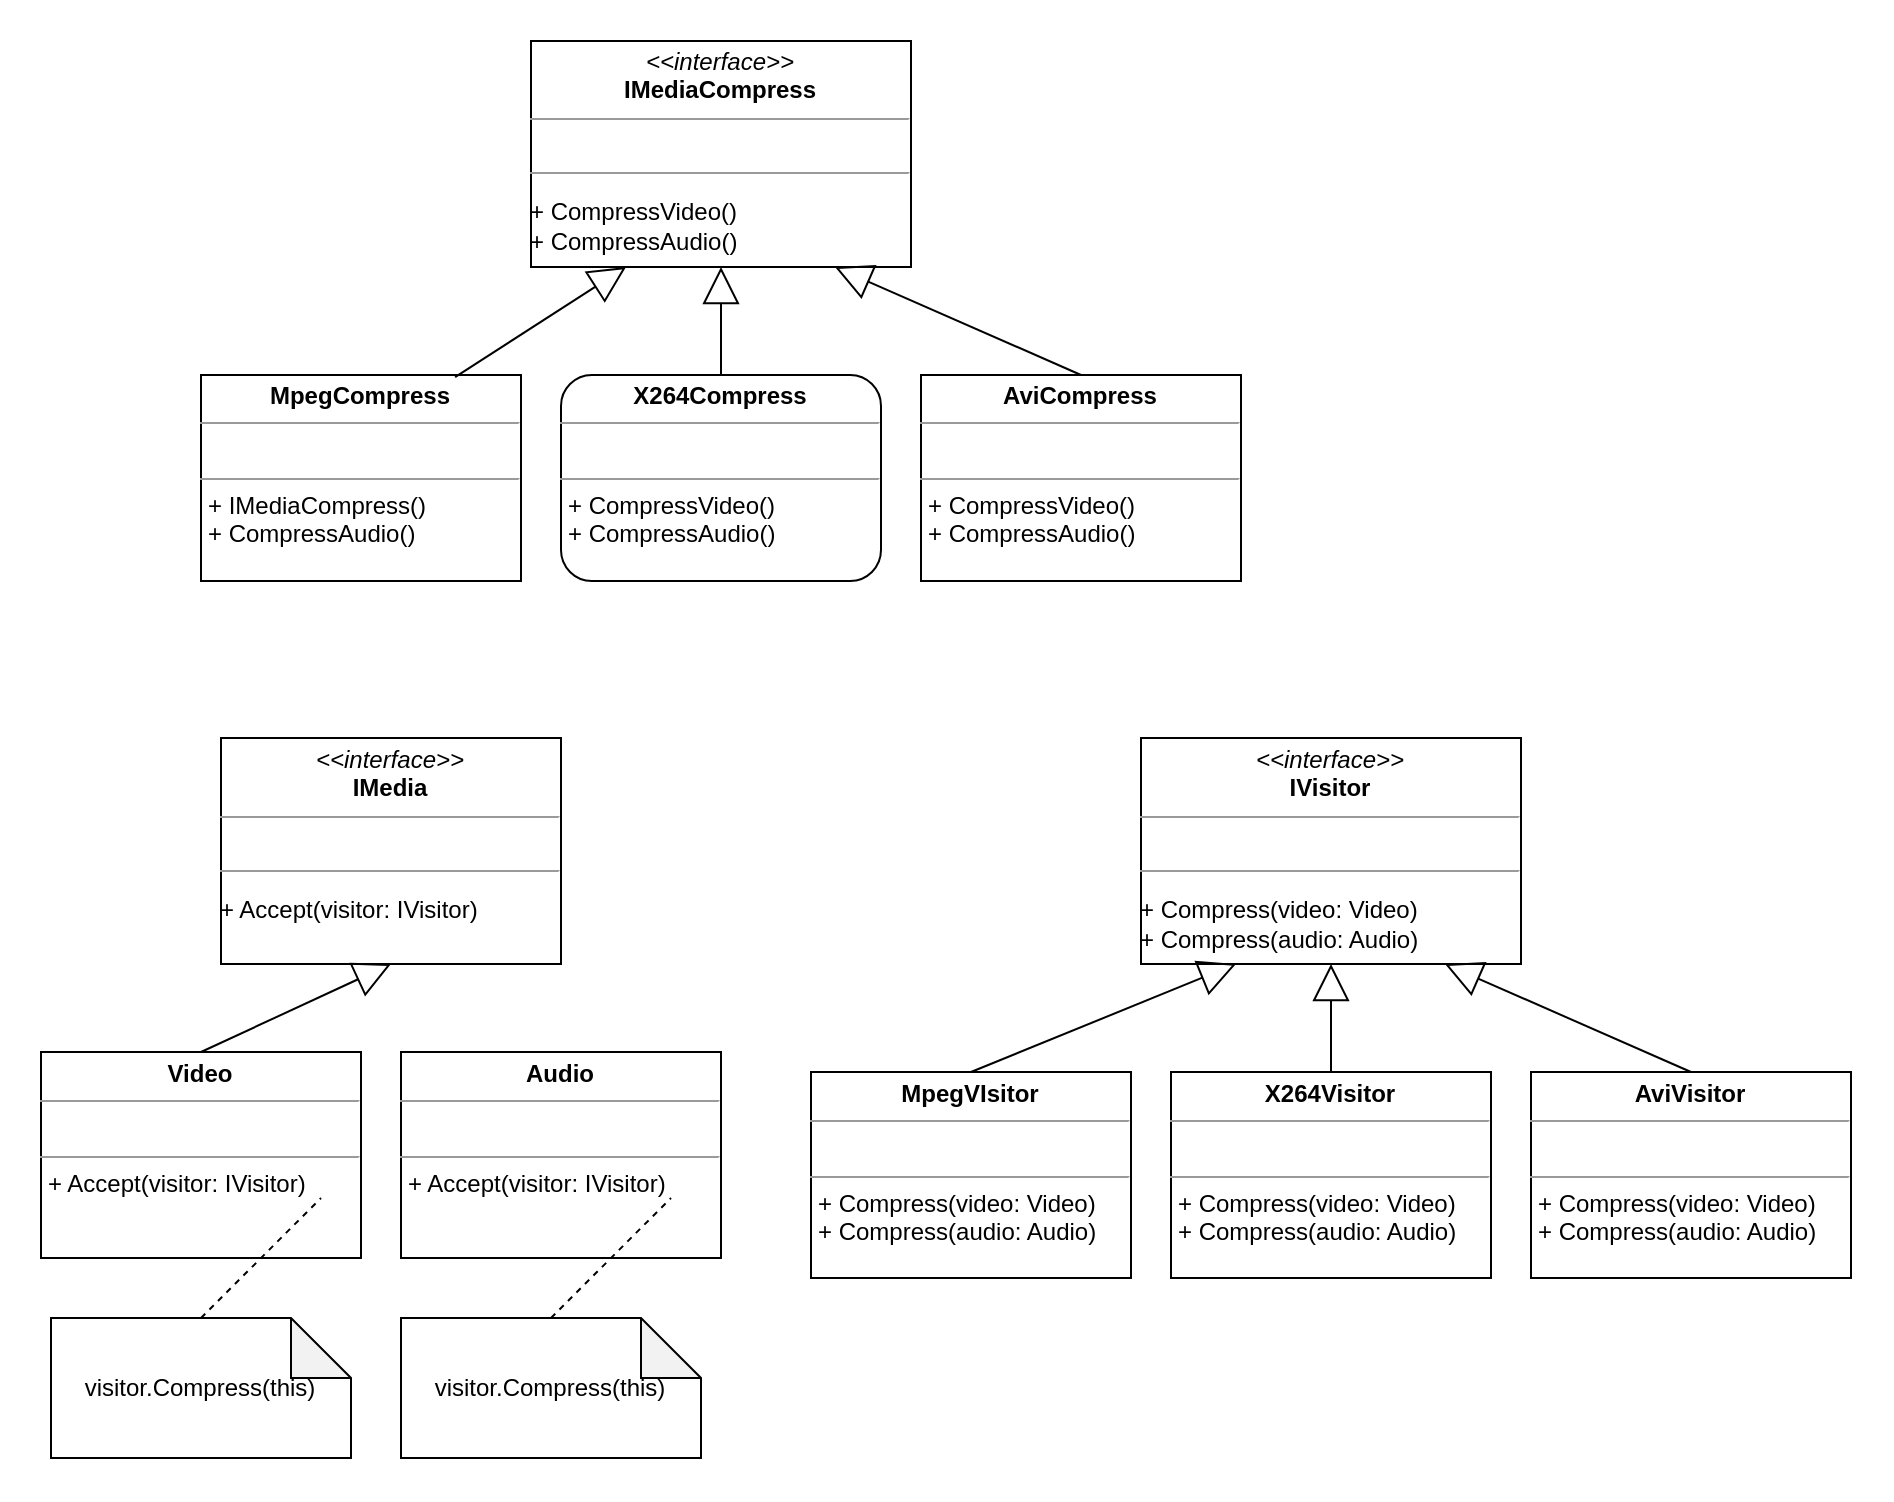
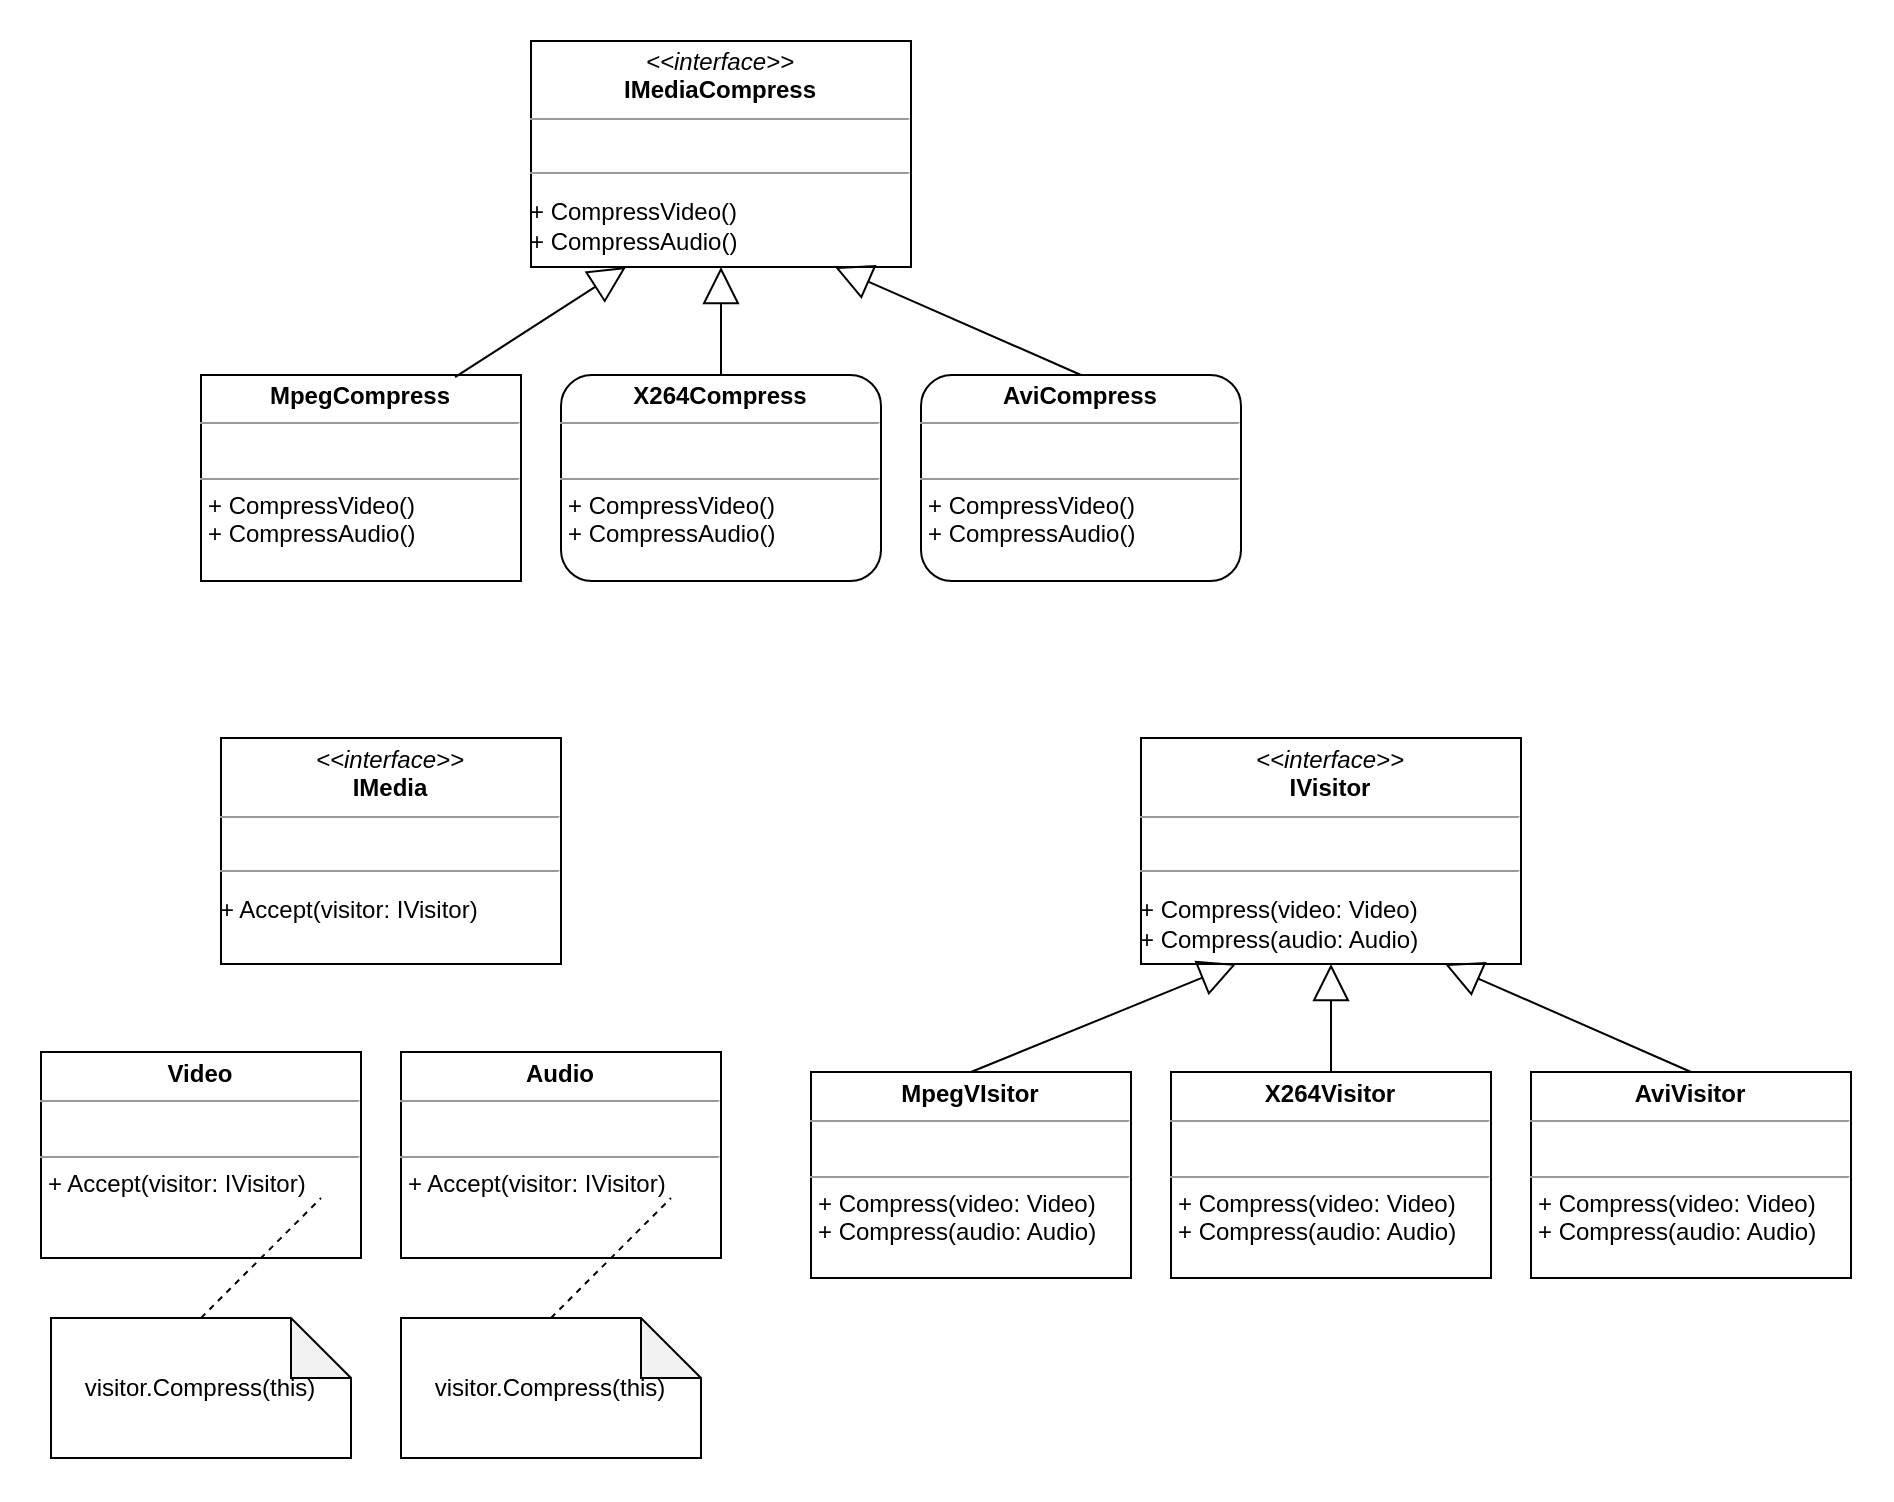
(316, 418) -> (309, 418)
(1081, 478) -> (1081, 478)
(279, 1016) -> none
